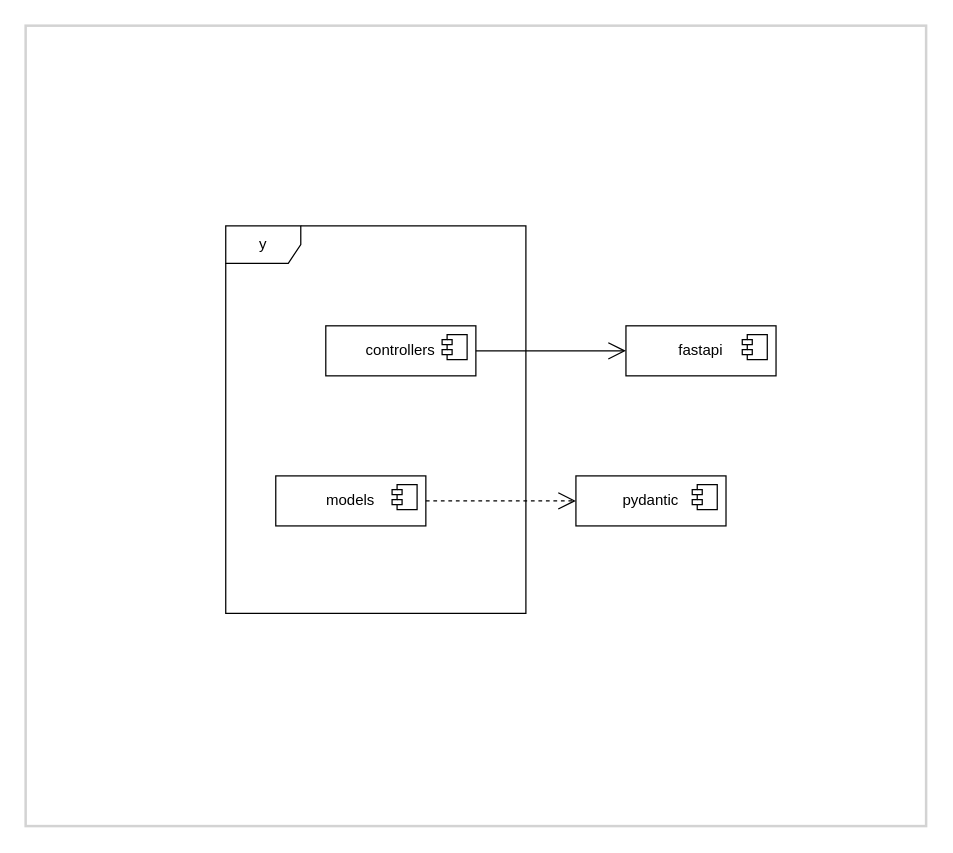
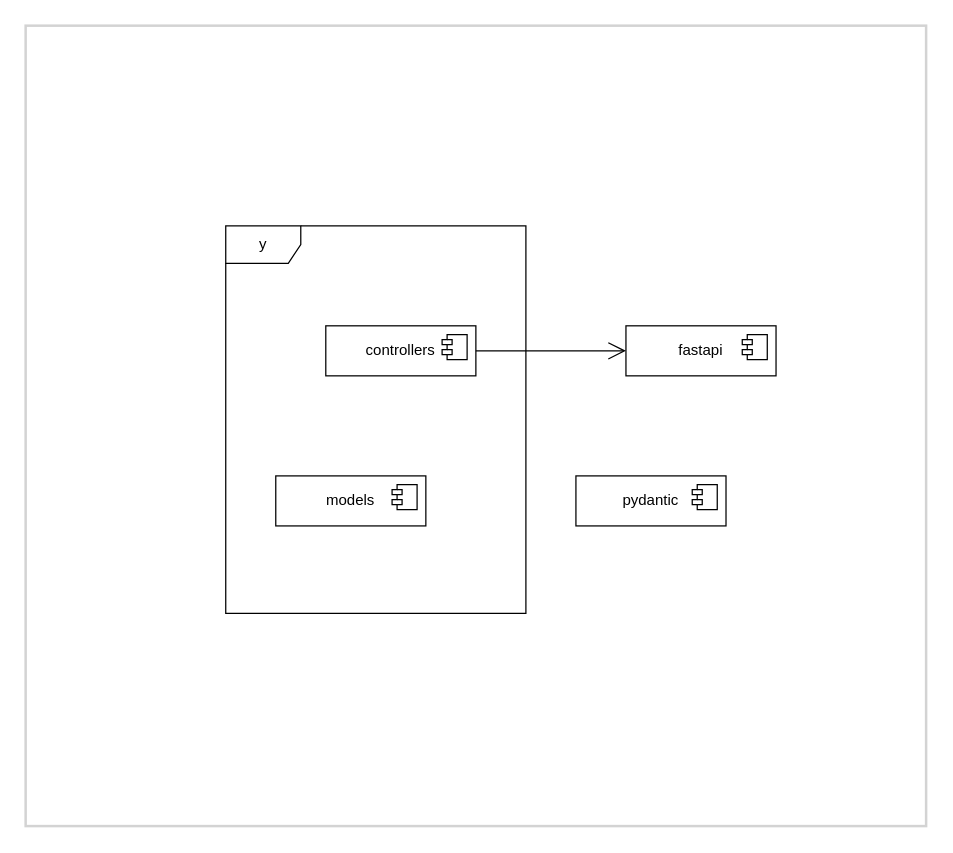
(499, 501) -> none
